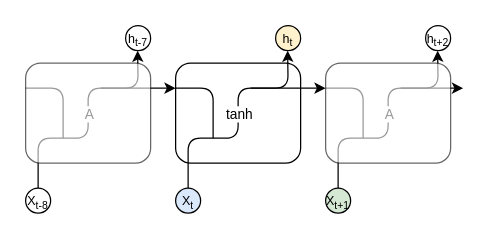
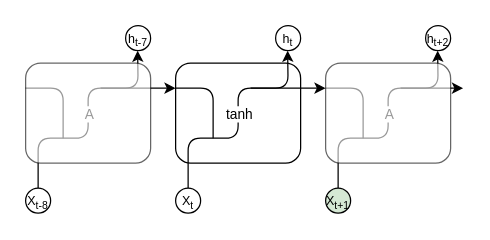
(288, 38) -> (288, 38)
(188, 201) -> (188, 201)
